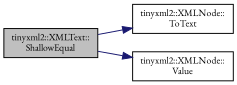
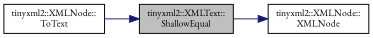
(110, 32) -> (117, 19)
(183, 66) -> (318, 19)
